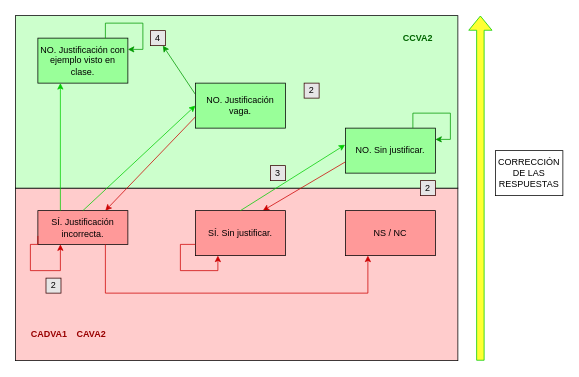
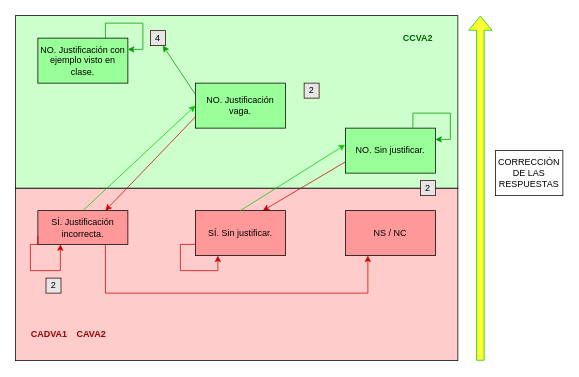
(60, 149) -> none
(278, 173) -> none
